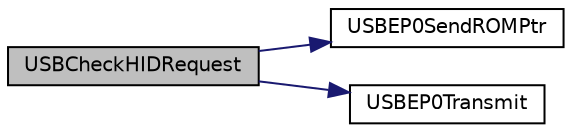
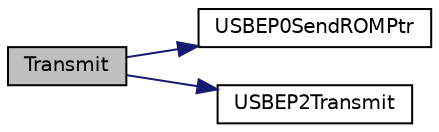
(133, 66) -> (67, 66)
(447, 104) -> (315, 104)
